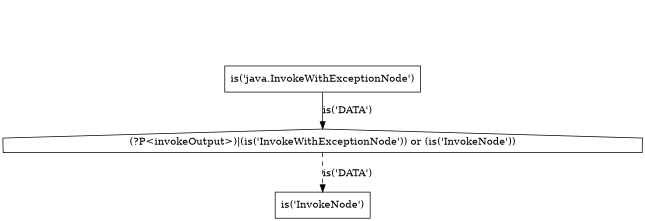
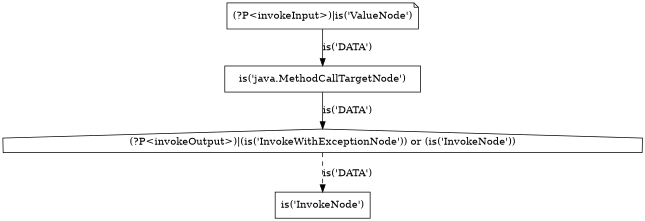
none -> (323, 16)
(323, 79) -> (323, 79)
